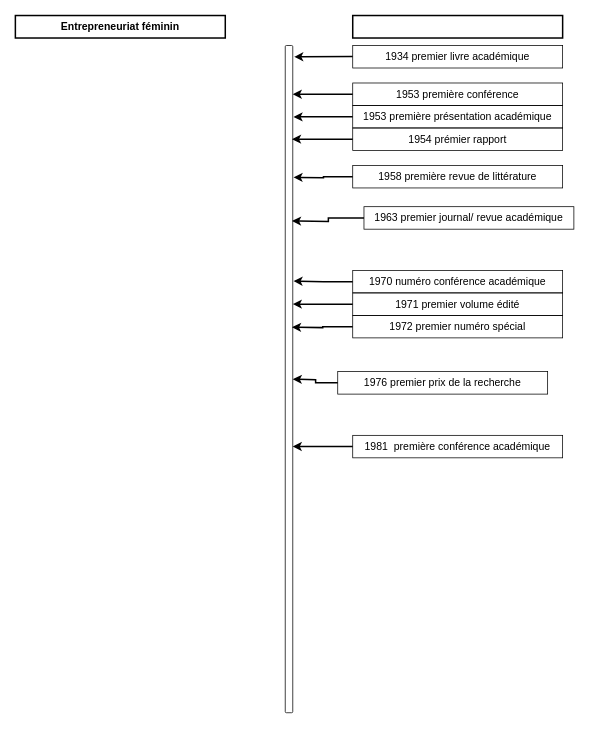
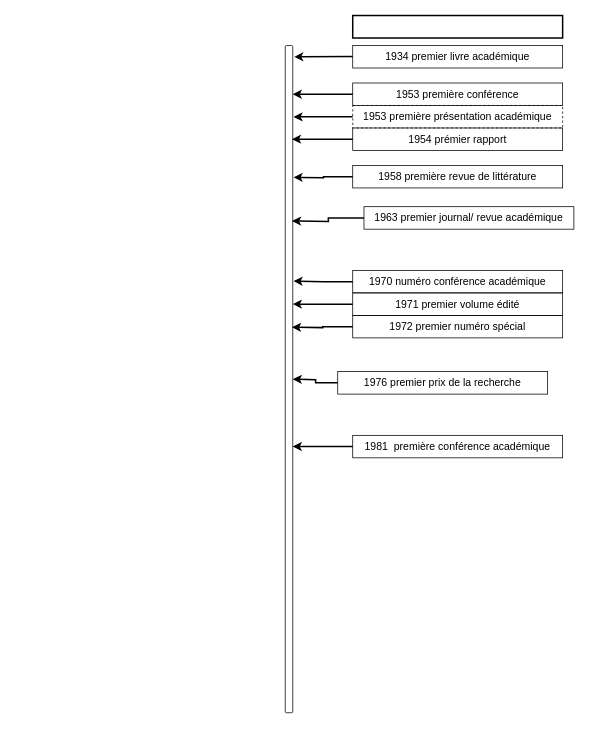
(120, 27) -> none
(458, 117) -> (458, 117)
